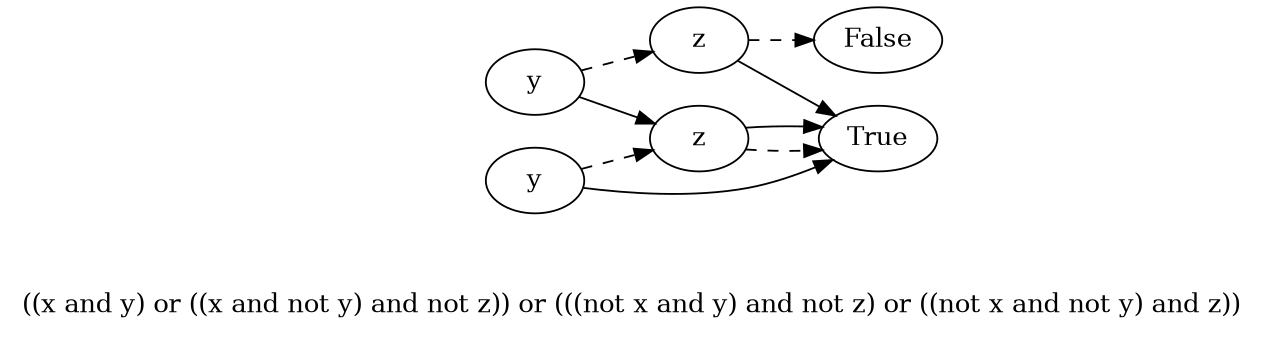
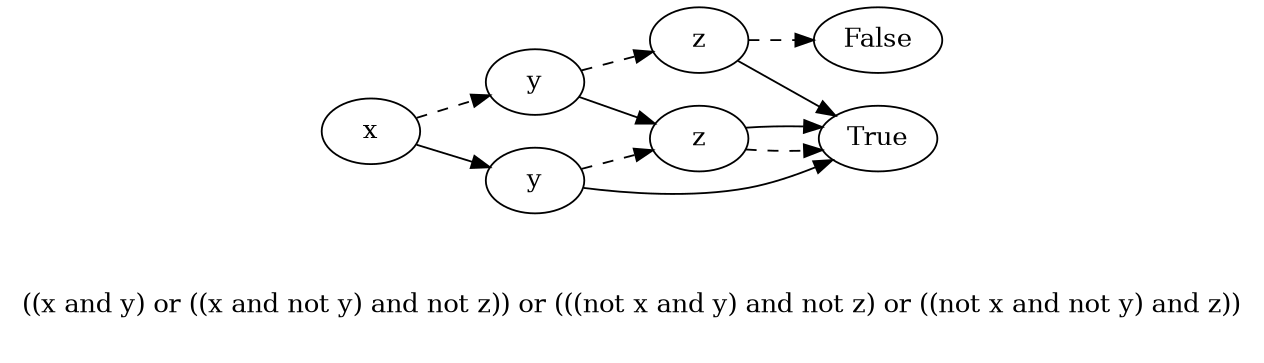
none -> (371, 131)
